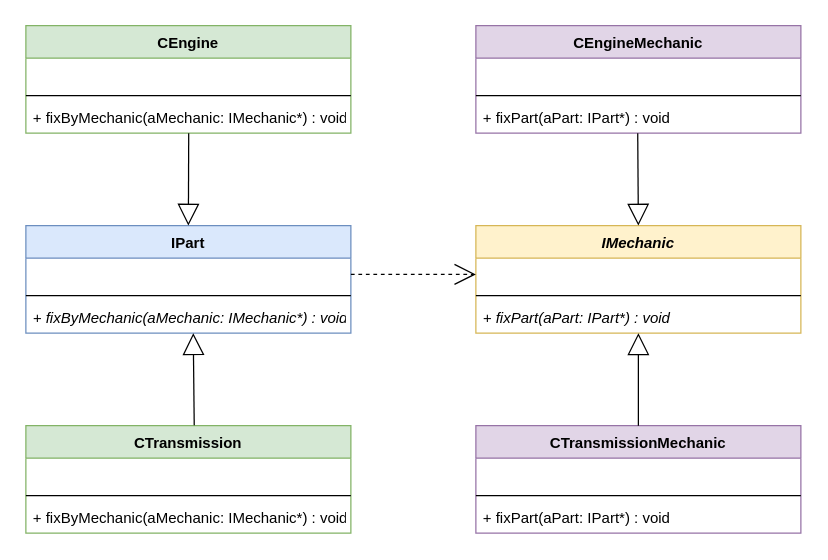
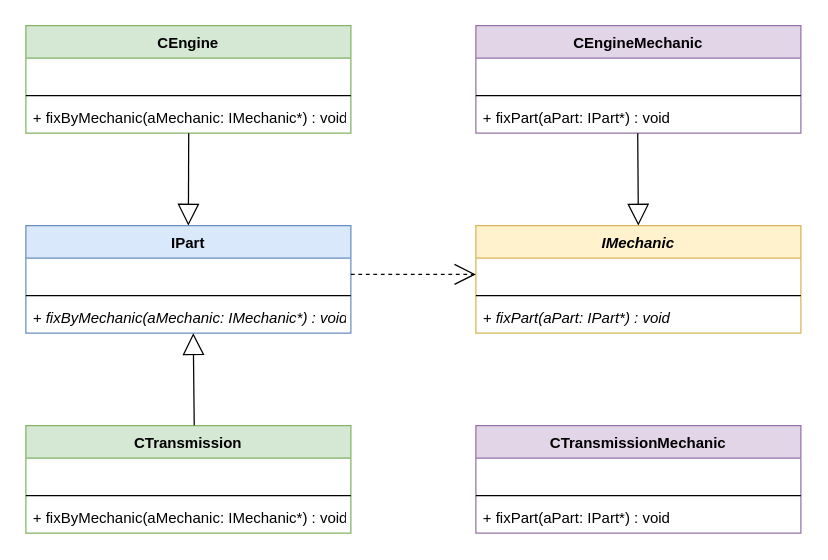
(638, 391) -> none
